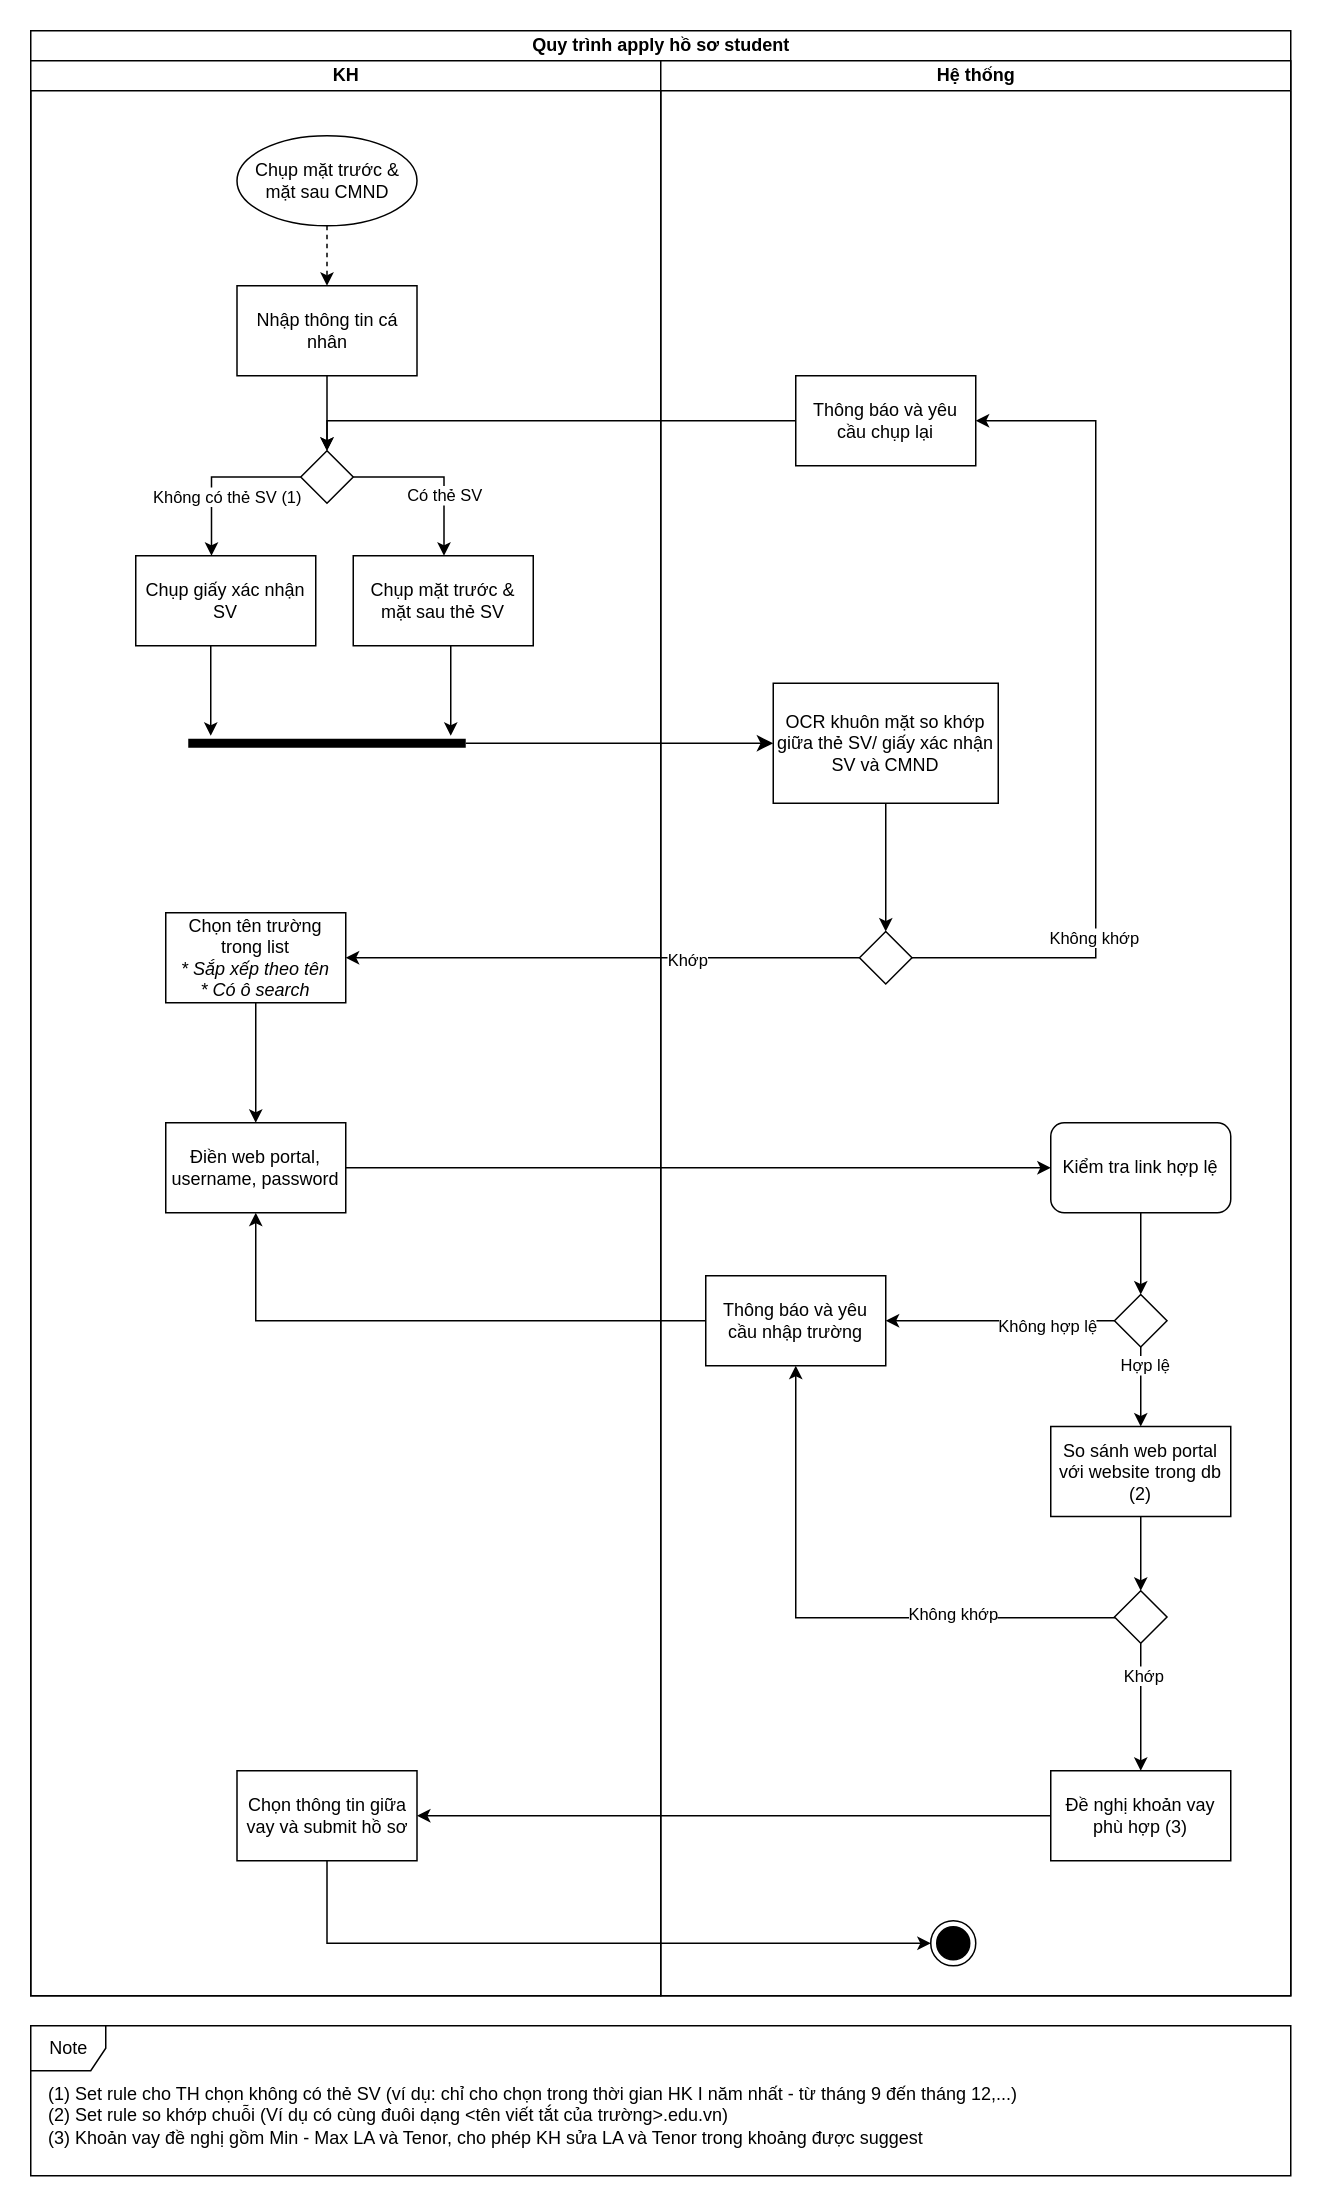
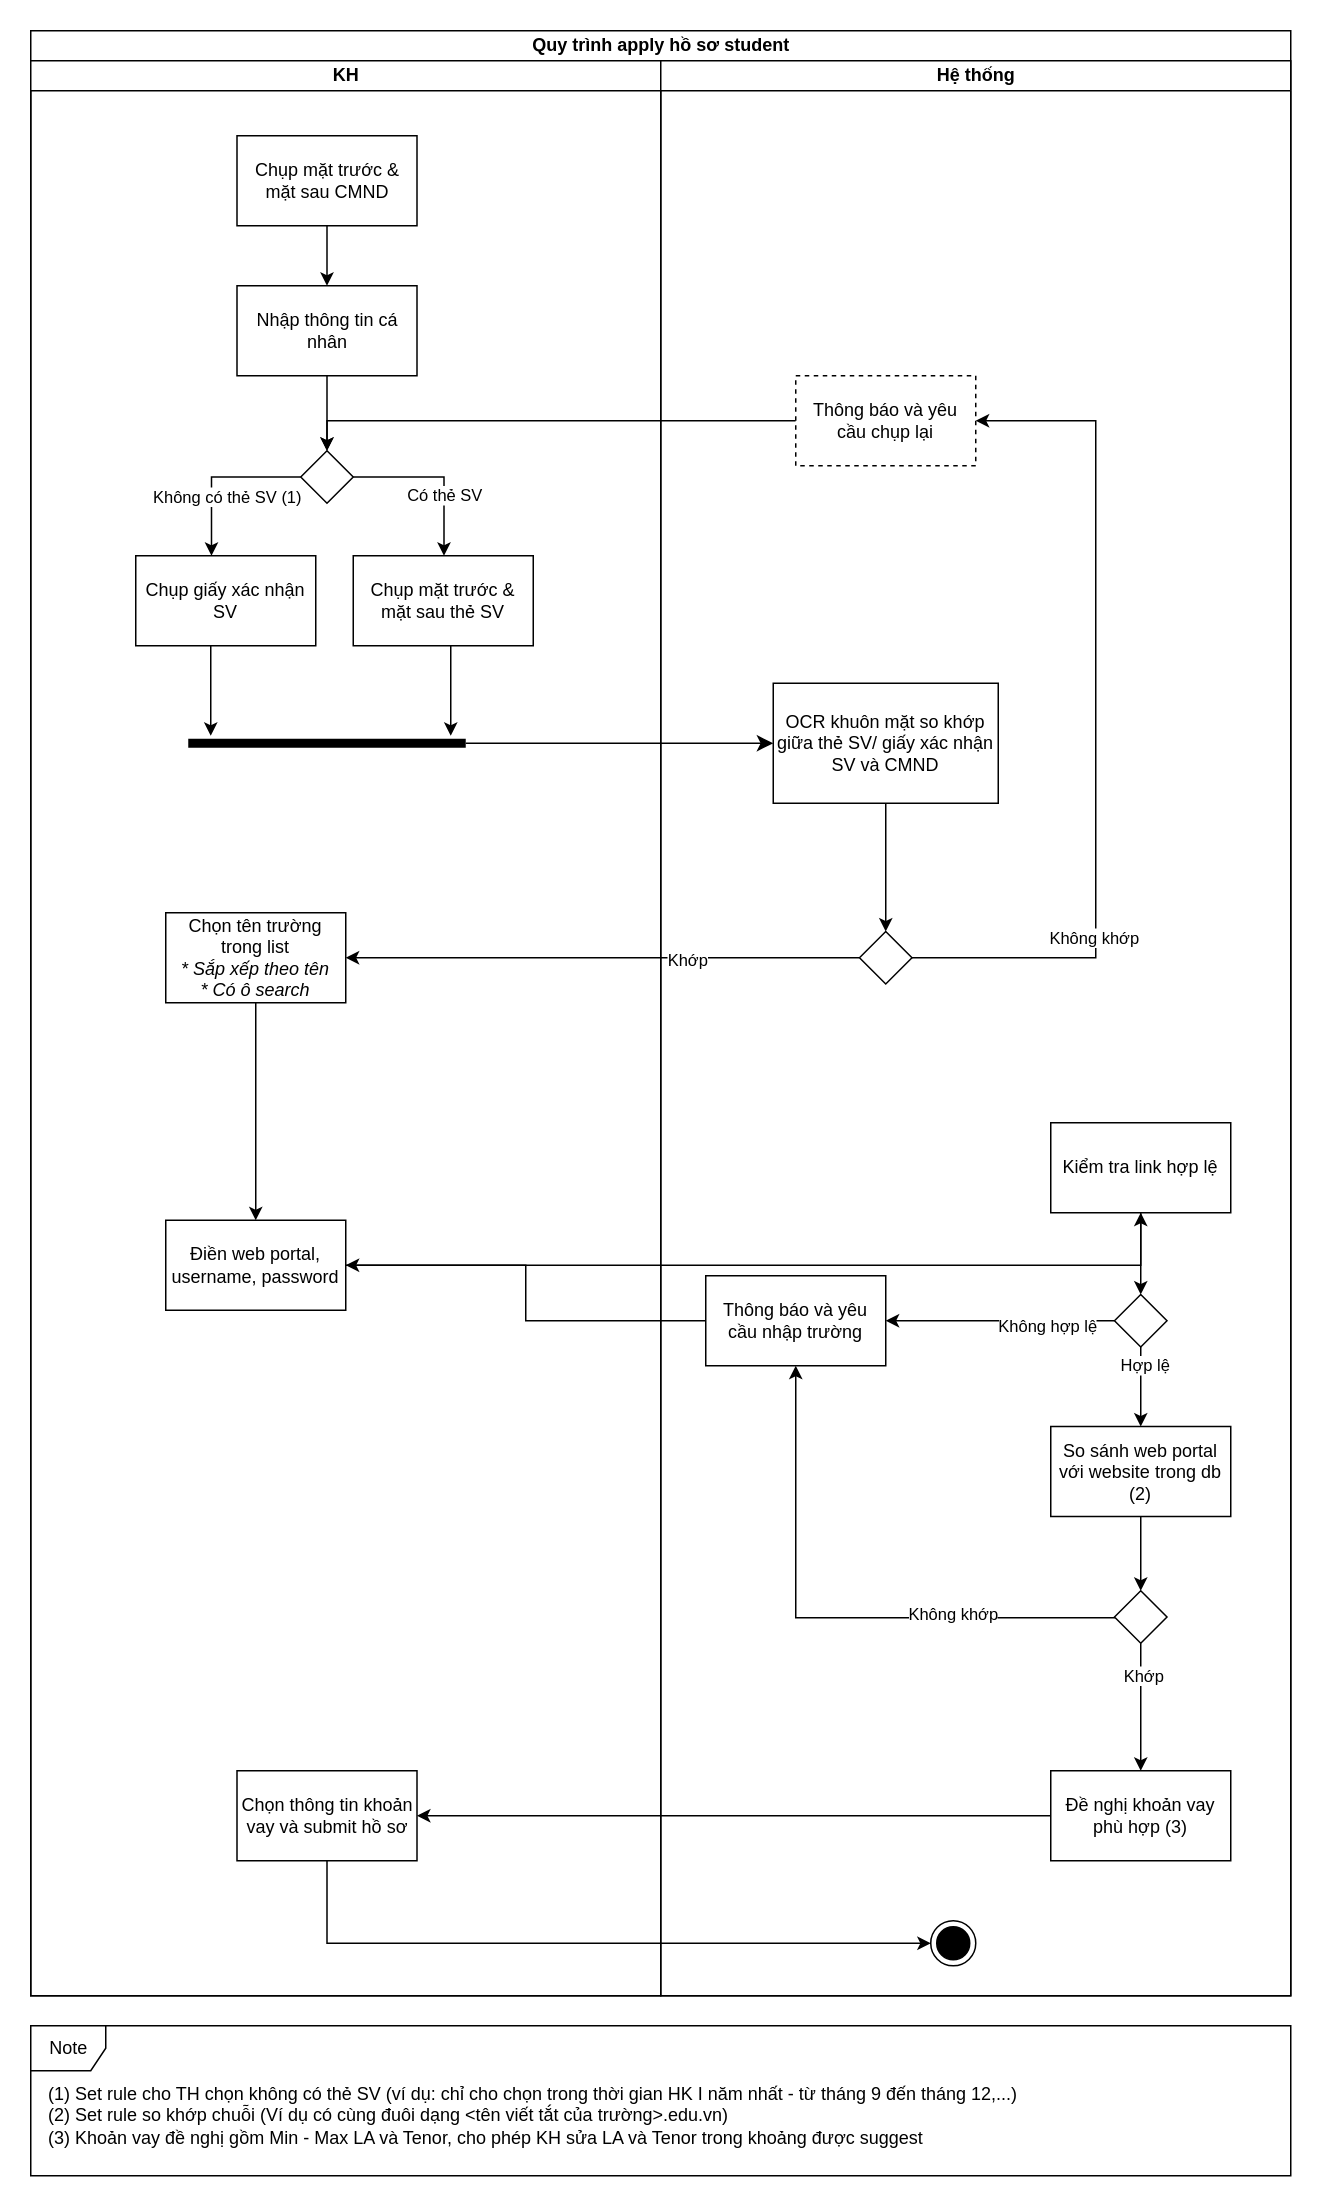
(327, 181) -> (327, 181)
(327, 250) -> (327, 250)
(886, 421) -> (886, 421)
(256, 1168) -> (256, 1265)
(1141, 1168) -> (1141, 1168)
(328, 1816) -> (328, 1816)
